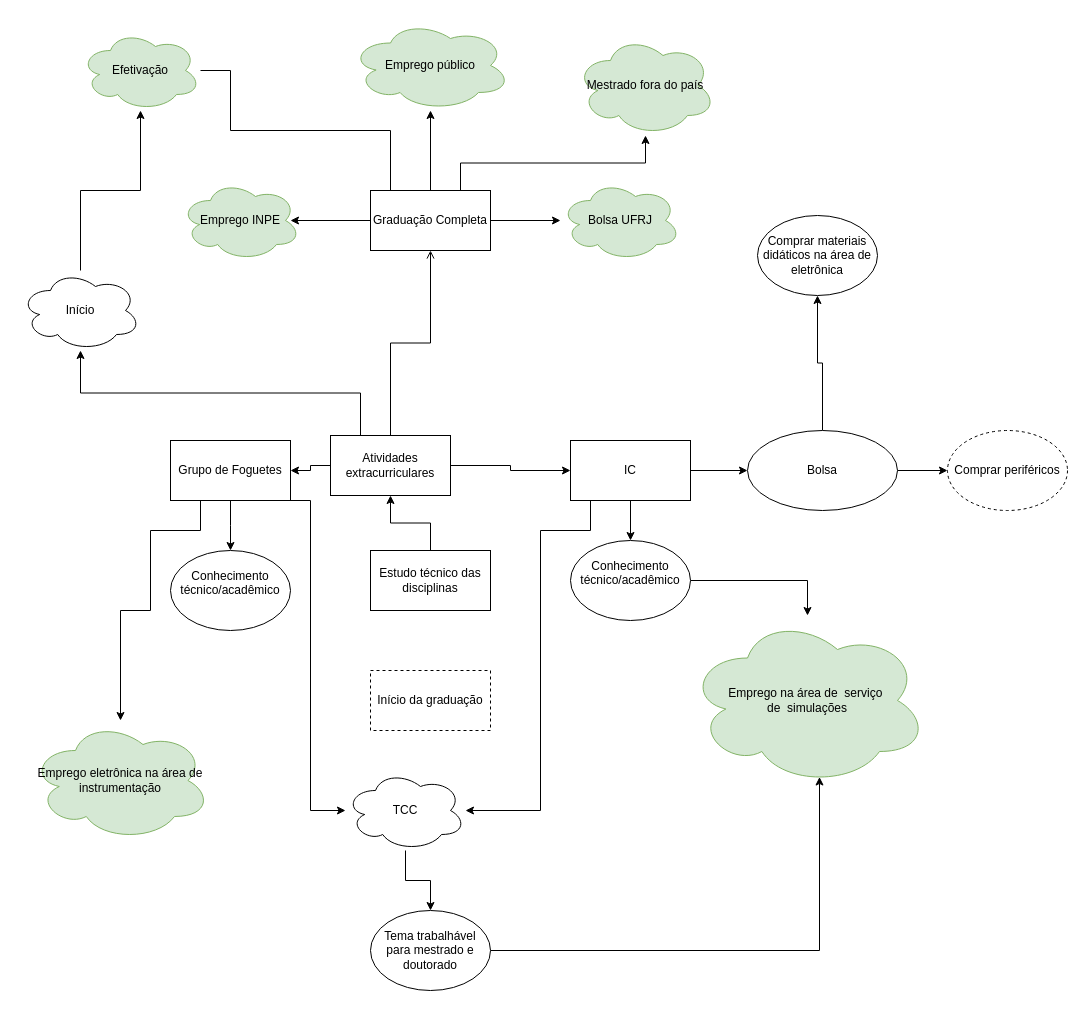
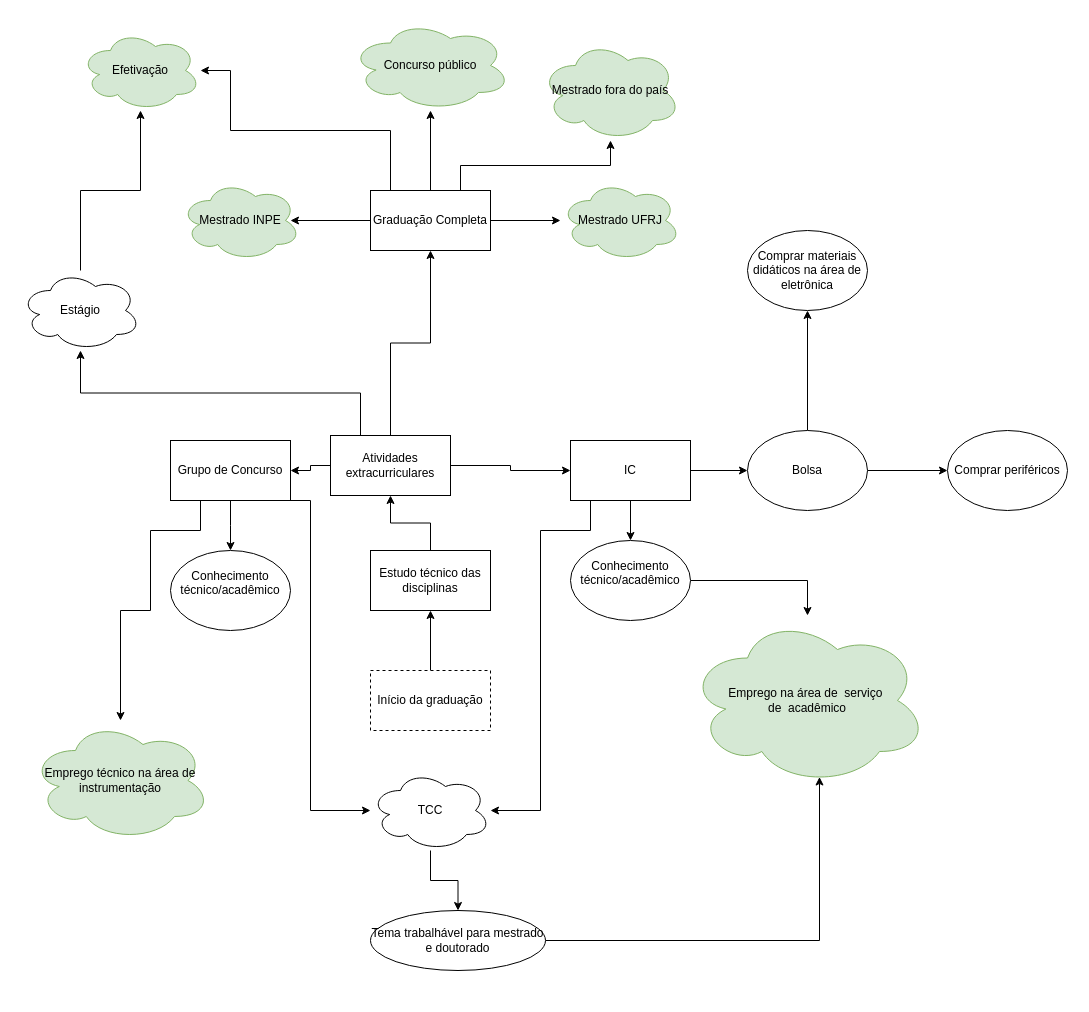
(431, 66) -> (431, 66)
(206, 71) -> (208, 71)
(646, 86) -> (611, 91)
(241, 221) -> (241, 221)
(621, 221) -> (621, 221)
(431, 256) -> (431, 258)
(818, 256) -> (808, 271)
(81, 311) -> (81, 311)
(231, 471) -> (231, 471)
(823, 471) -> (808, 471)
(1008, 471) -> (1008, 471)
none -> (431, 644)
(808, 701) -> (808, 701)
(121, 781) -> (121, 781)
(406, 811) -> (431, 811)
(431, 951) -> (458, 941)
